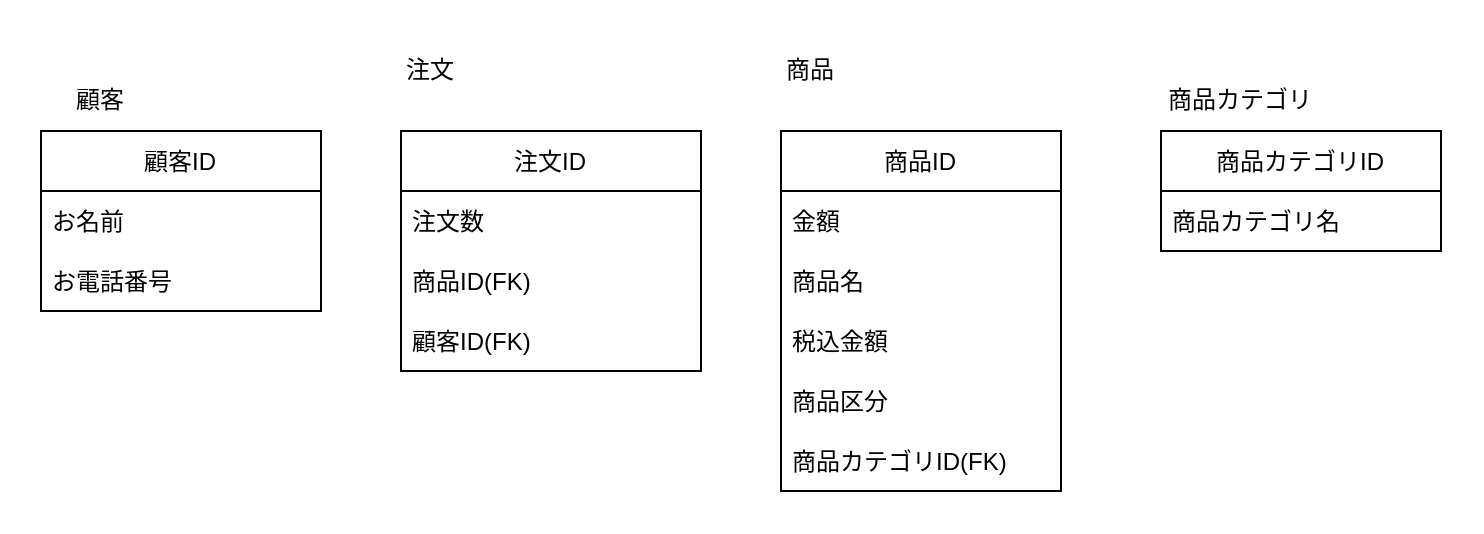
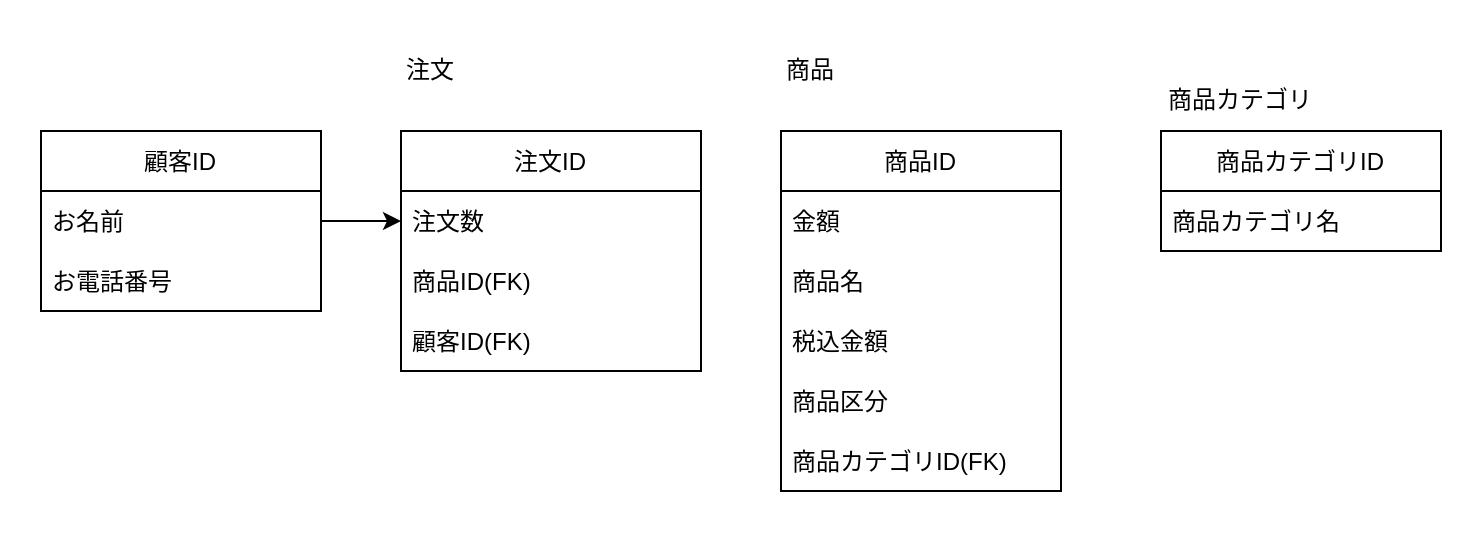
(101, 101) -> none
none -> (356, 221)
